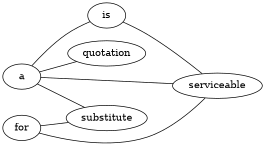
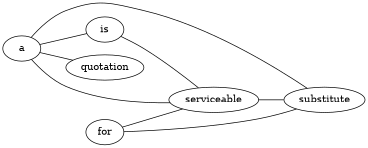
none -> (271, 100)
